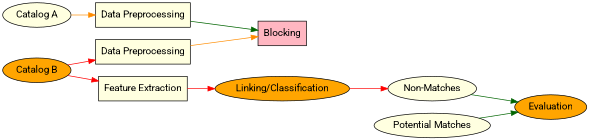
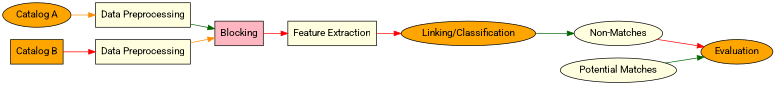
(37, 15) -> (37, 15)
(37, 70) -> (37, 52)
(80, 78) -> (272, 33)
(365, 89) -> (551, 33)
(491, 98) -> (677, 43)
